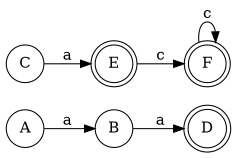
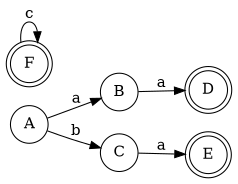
(155, 64) -> none
none -> (69, 138)
